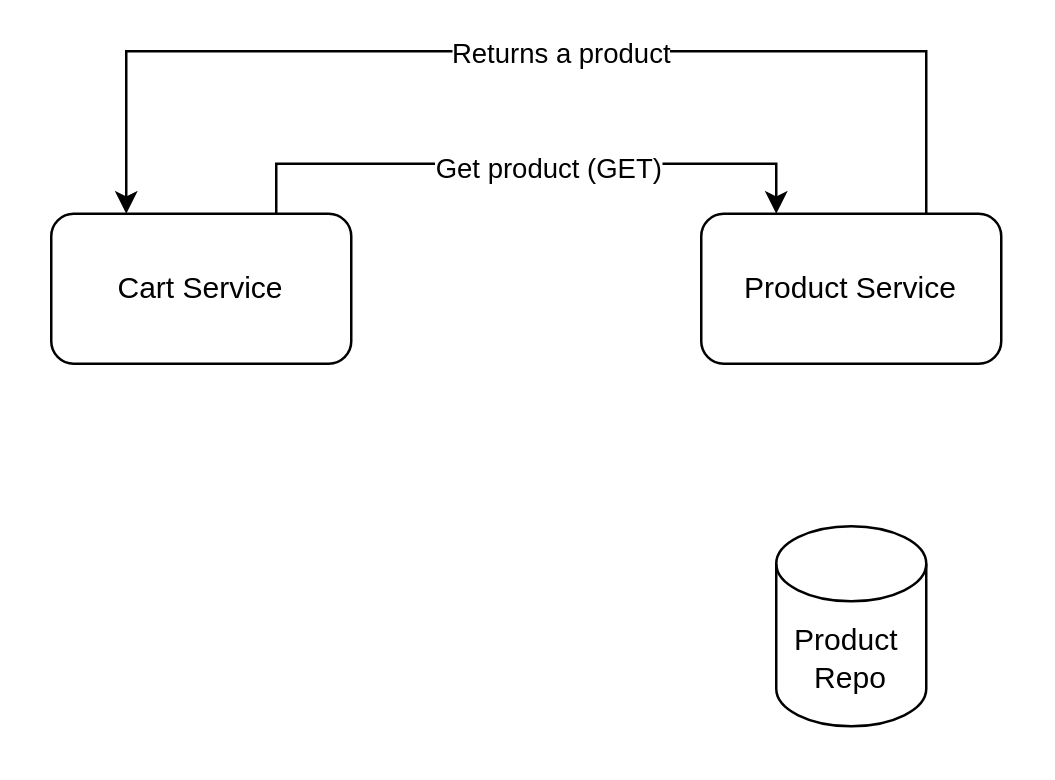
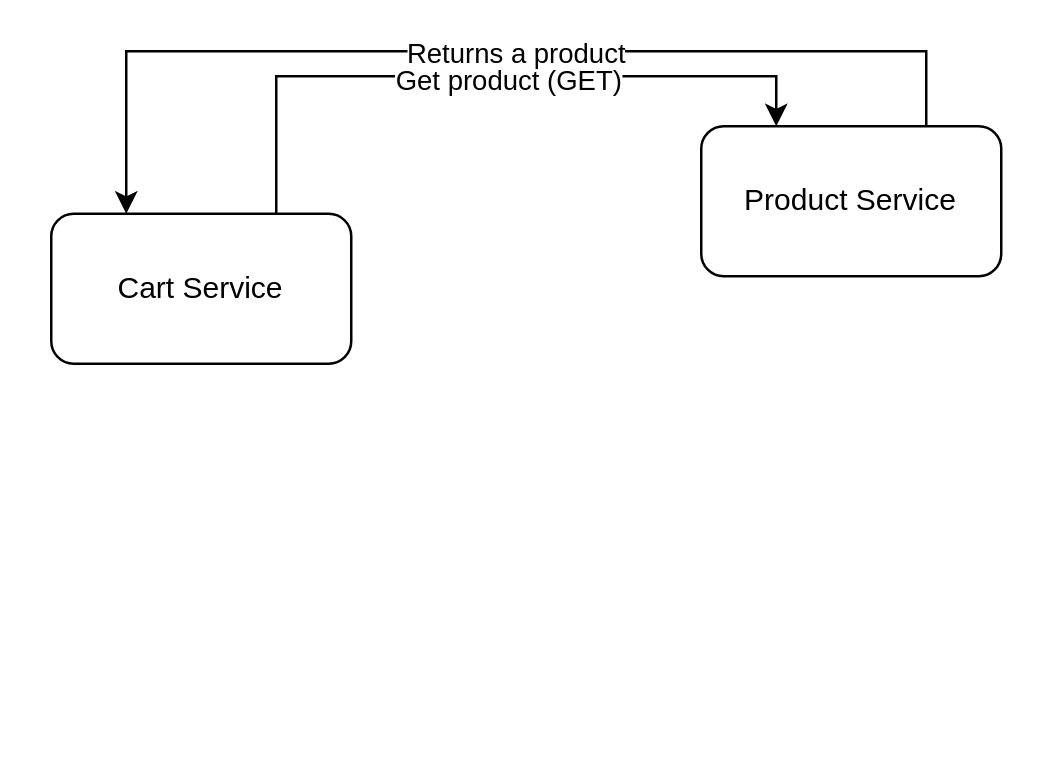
(851, 289) -> (851, 201)
(851, 626) -> none
